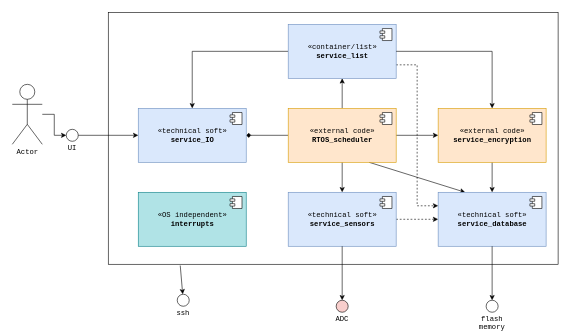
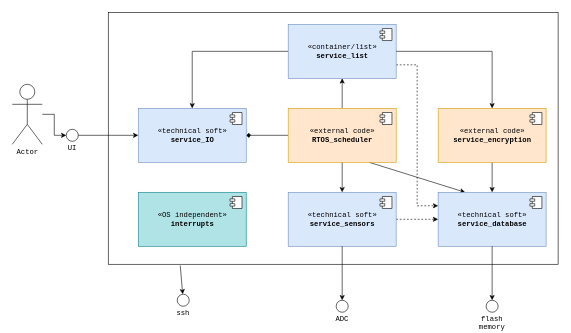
(432, 135) -> none
(342, 306) -> (342, 306)
